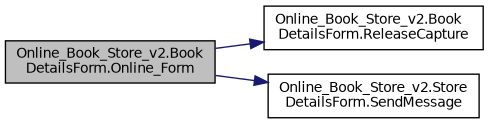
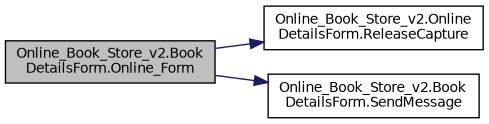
(374, 28) -> (374, 28)
(374, 96) -> (374, 96)
